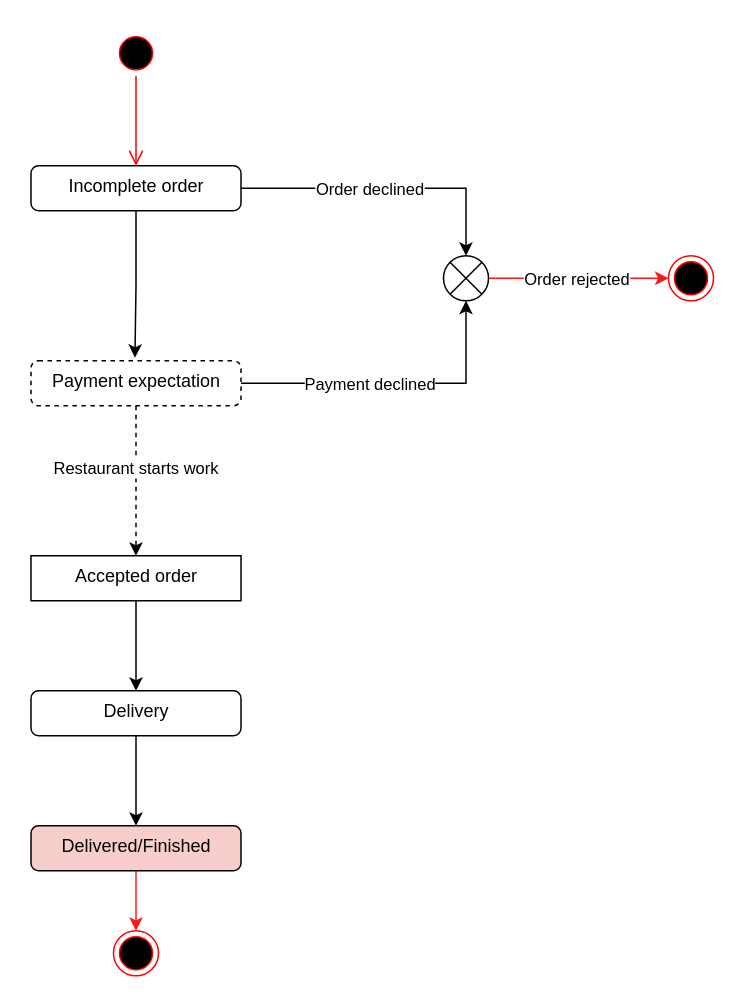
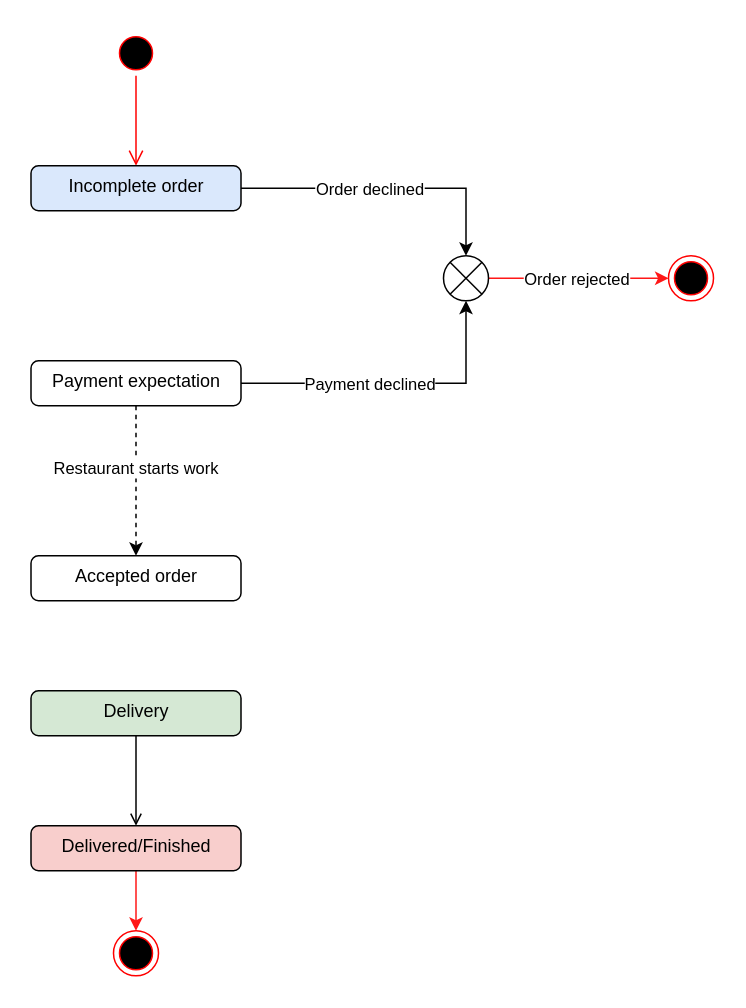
(136, 188) -> (136, 188)
(136, 279) -> none
(136, 383) -> (136, 383)
(136, 578) -> (136, 578)
(136, 641) -> none
(136, 713) -> (136, 713)
(136, 814) -> (136, 816)
